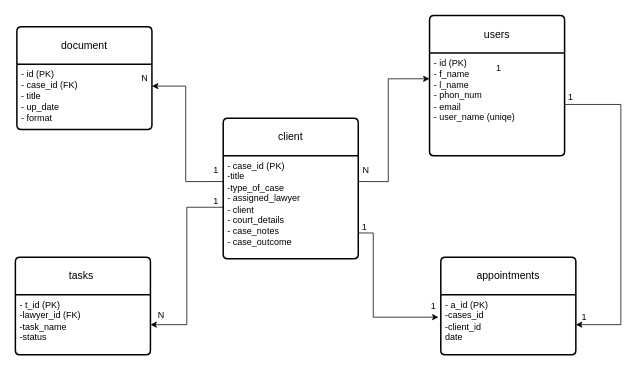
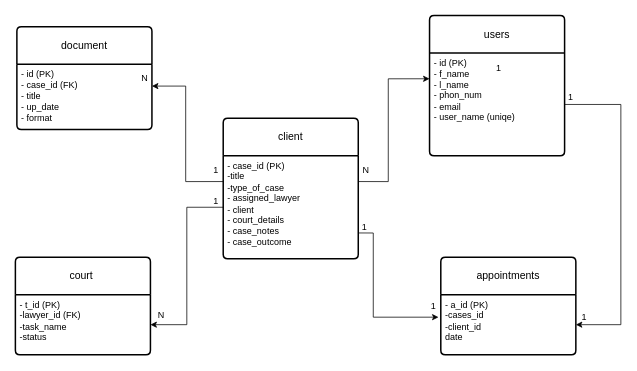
(83, 276) -> (83, 276)
